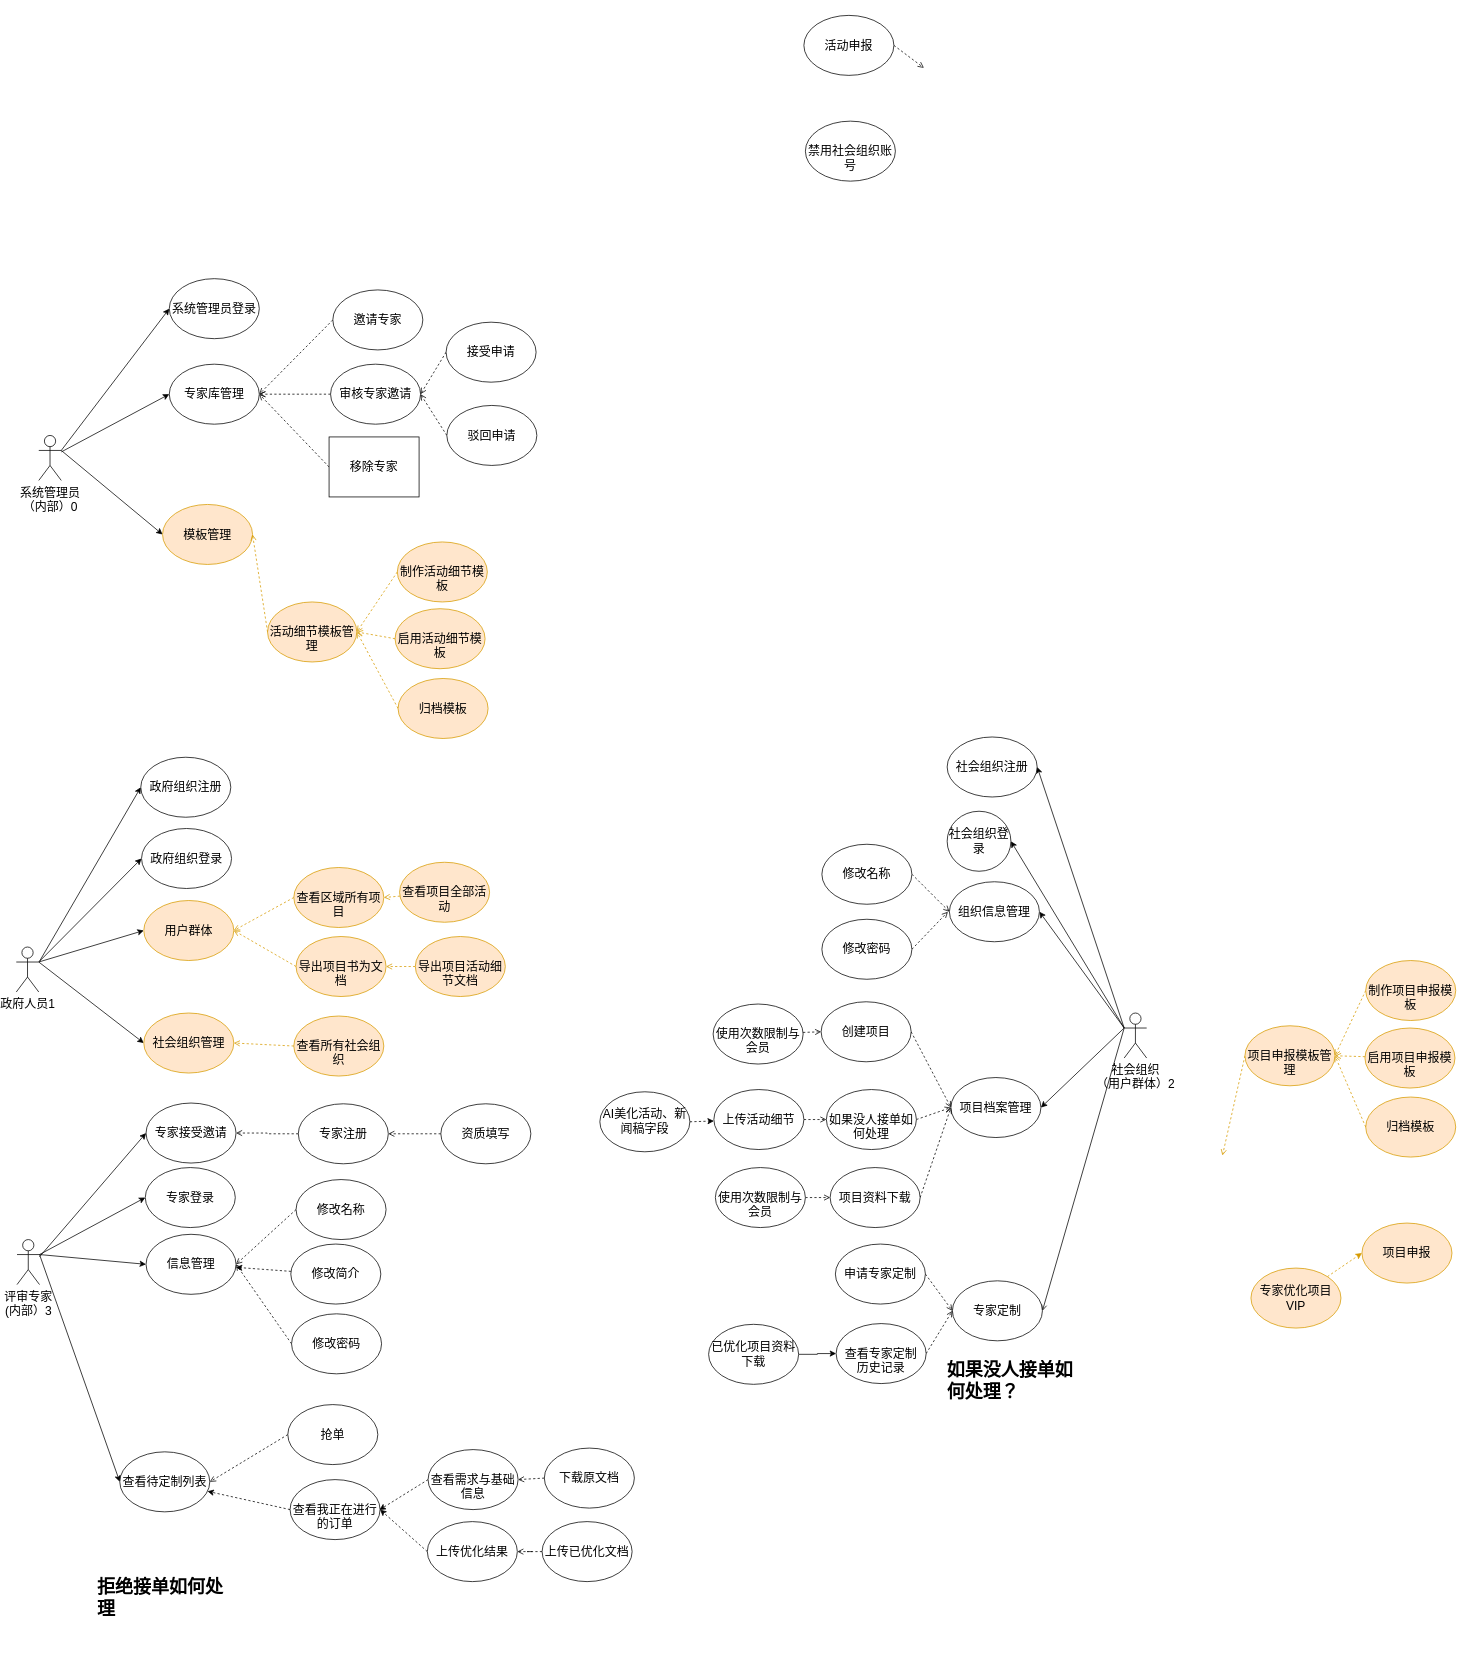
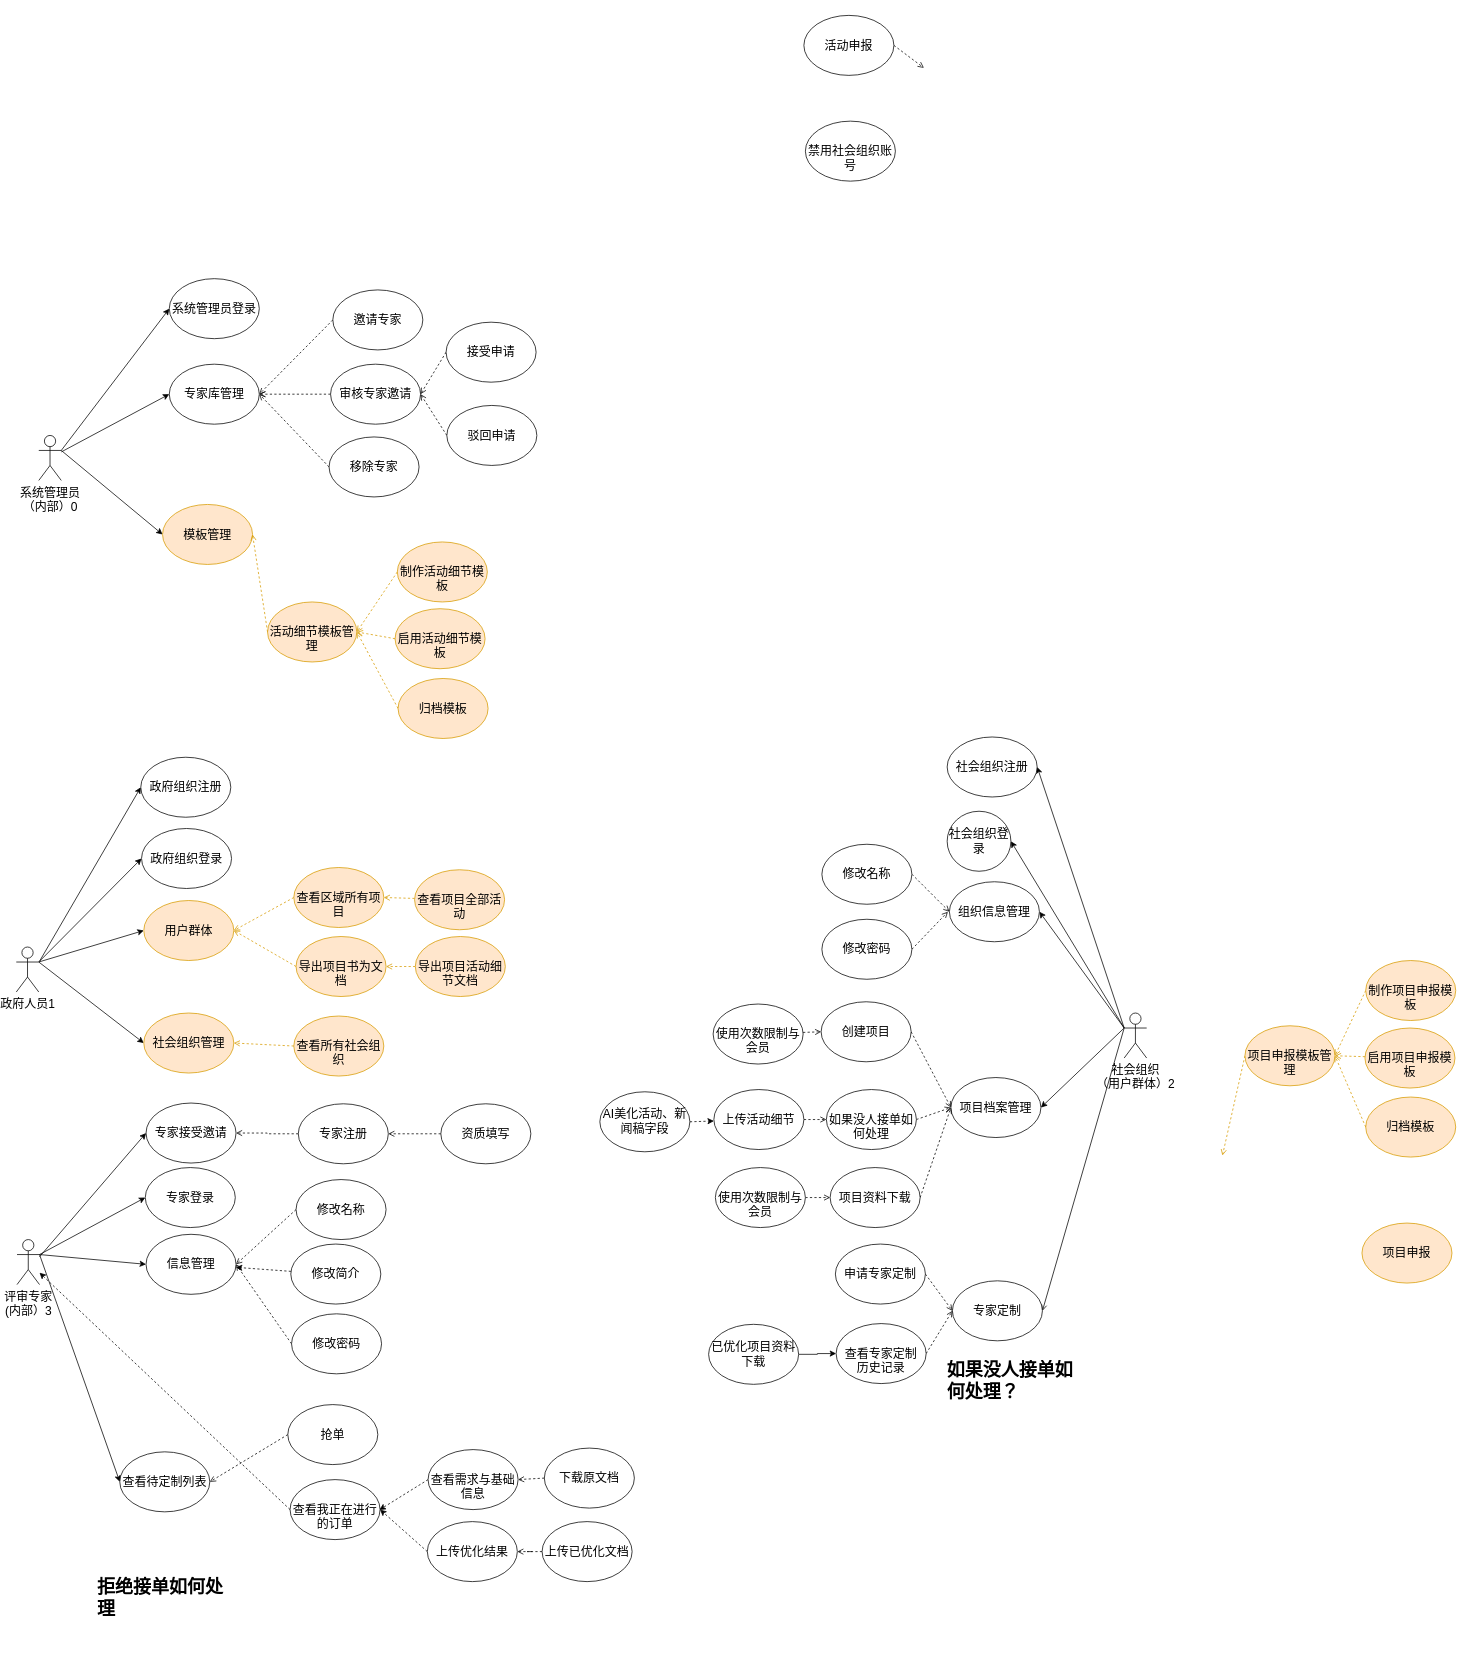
(374, 467) -> (374, 467)
(444, 892) -> (459, 900)
(1342, 1266) -> none
(1296, 1298) -> none
(251, 1501) -> (146, 1373)
